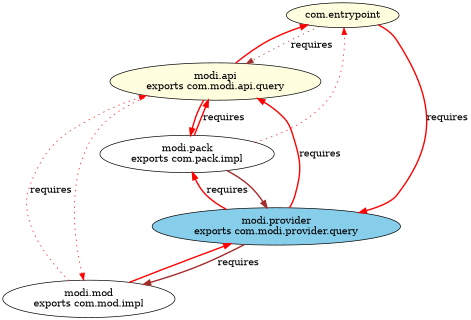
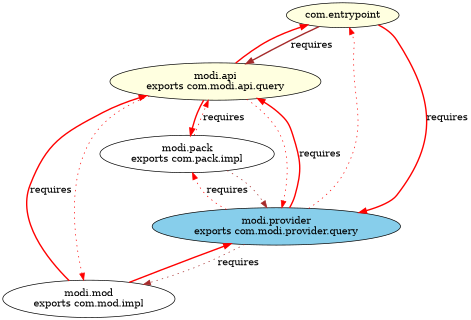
(285, 43) -> (285, 43)
(322, 106) -> (358, 130)
(200, 121) -> (200, 121)
none -> (284, 143)
(38, 168) -> (38, 168)
(247, 184) -> (247, 184)
(208, 197) -> (208, 197)
(199, 266) -> (199, 266)
